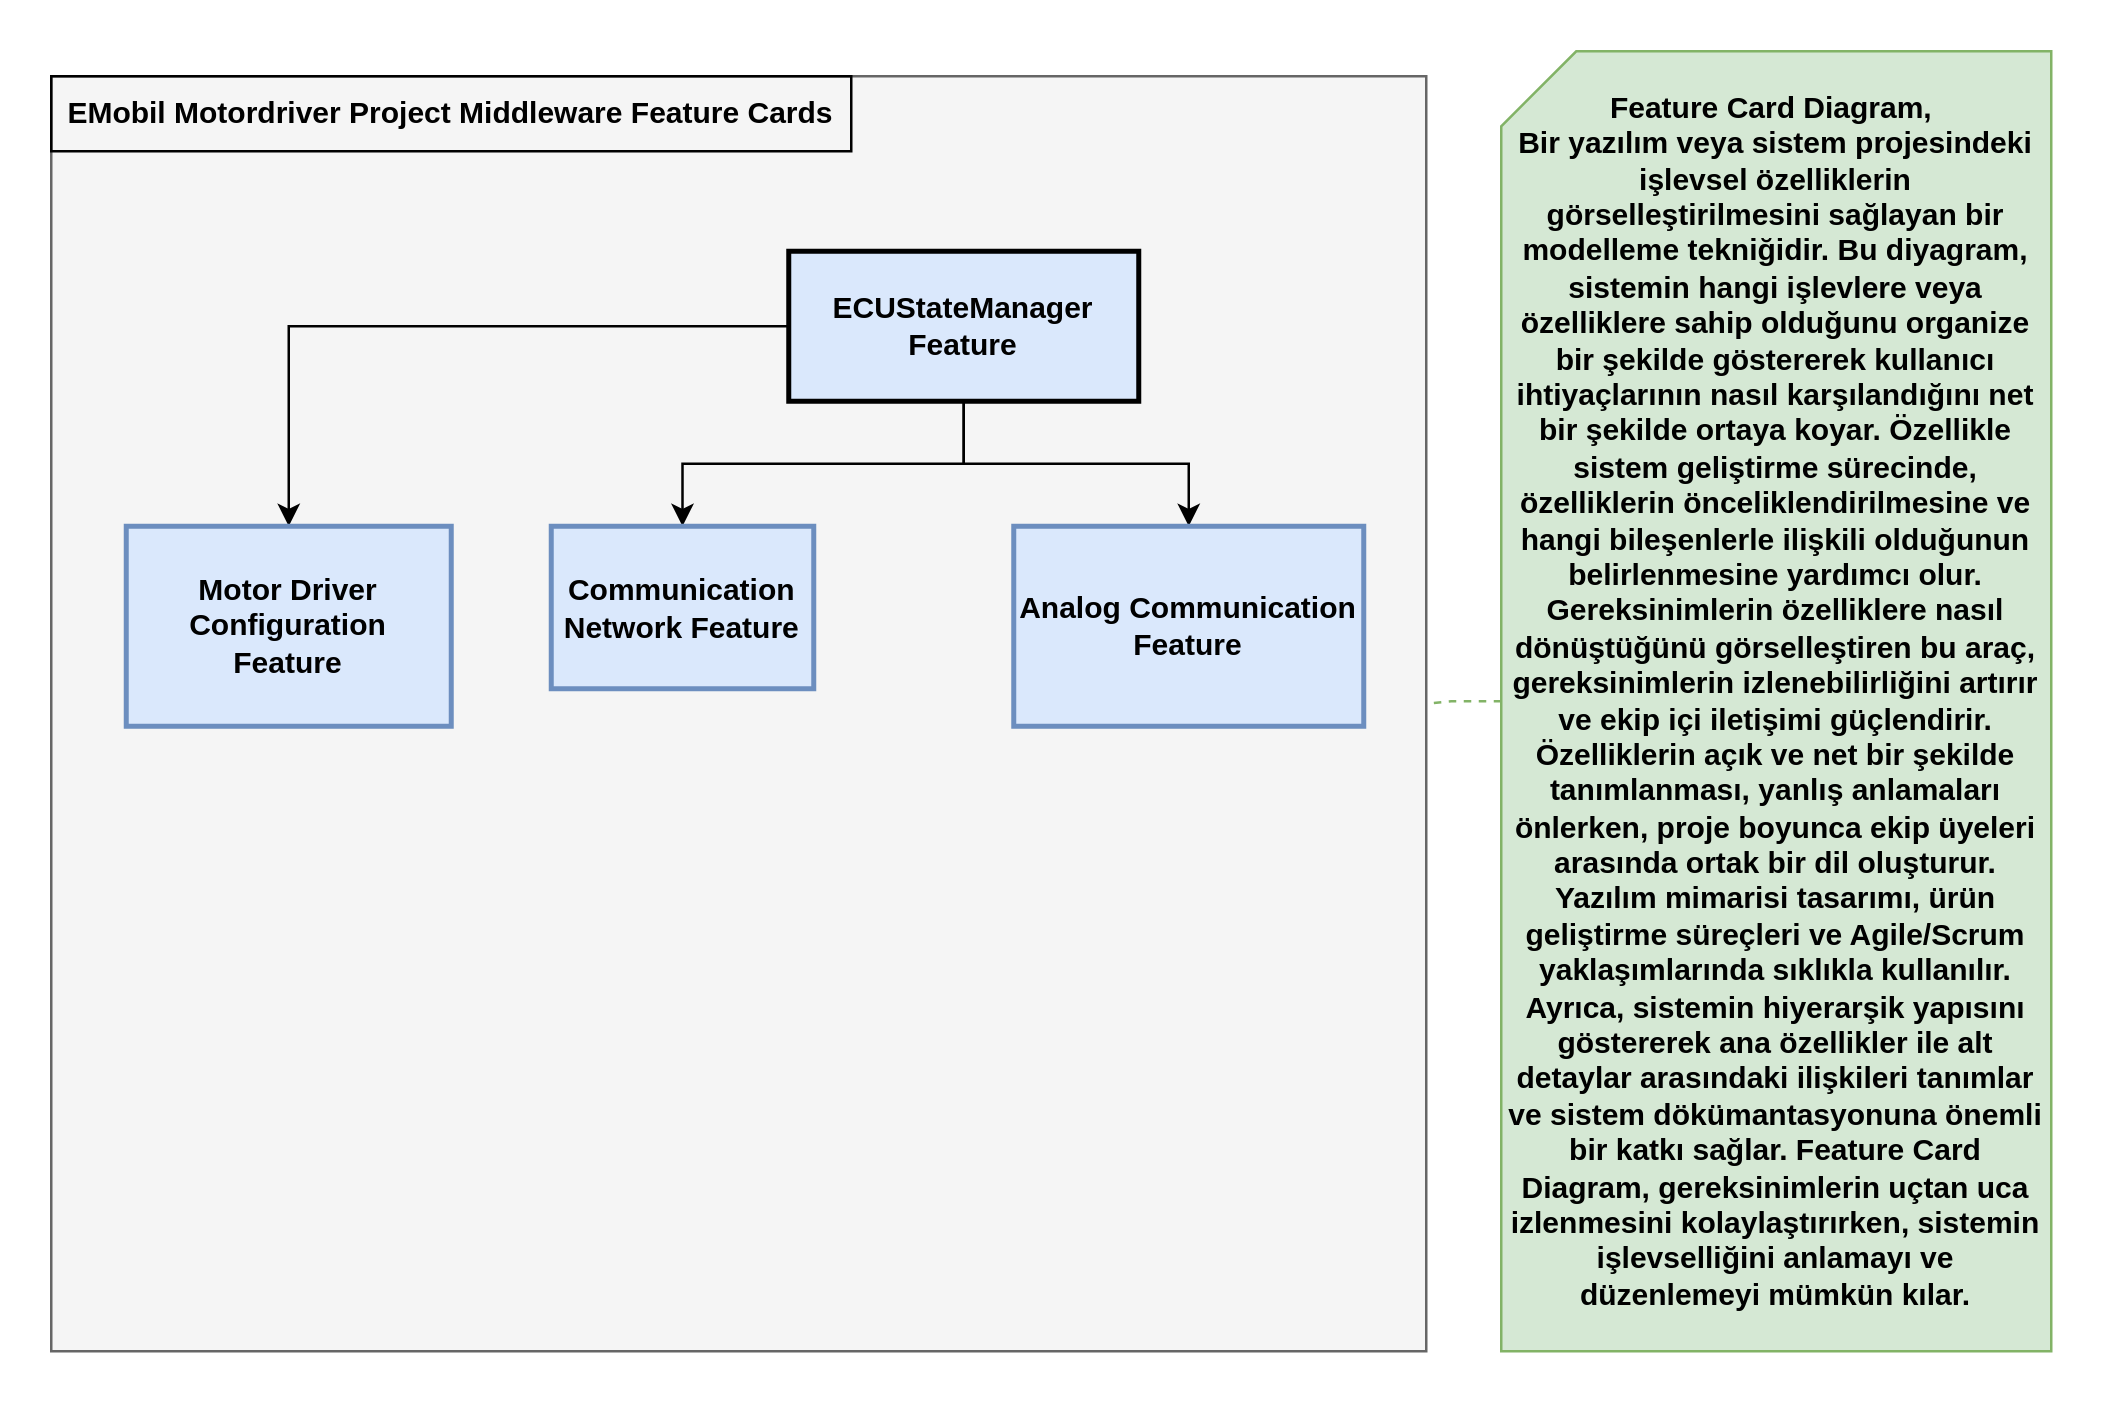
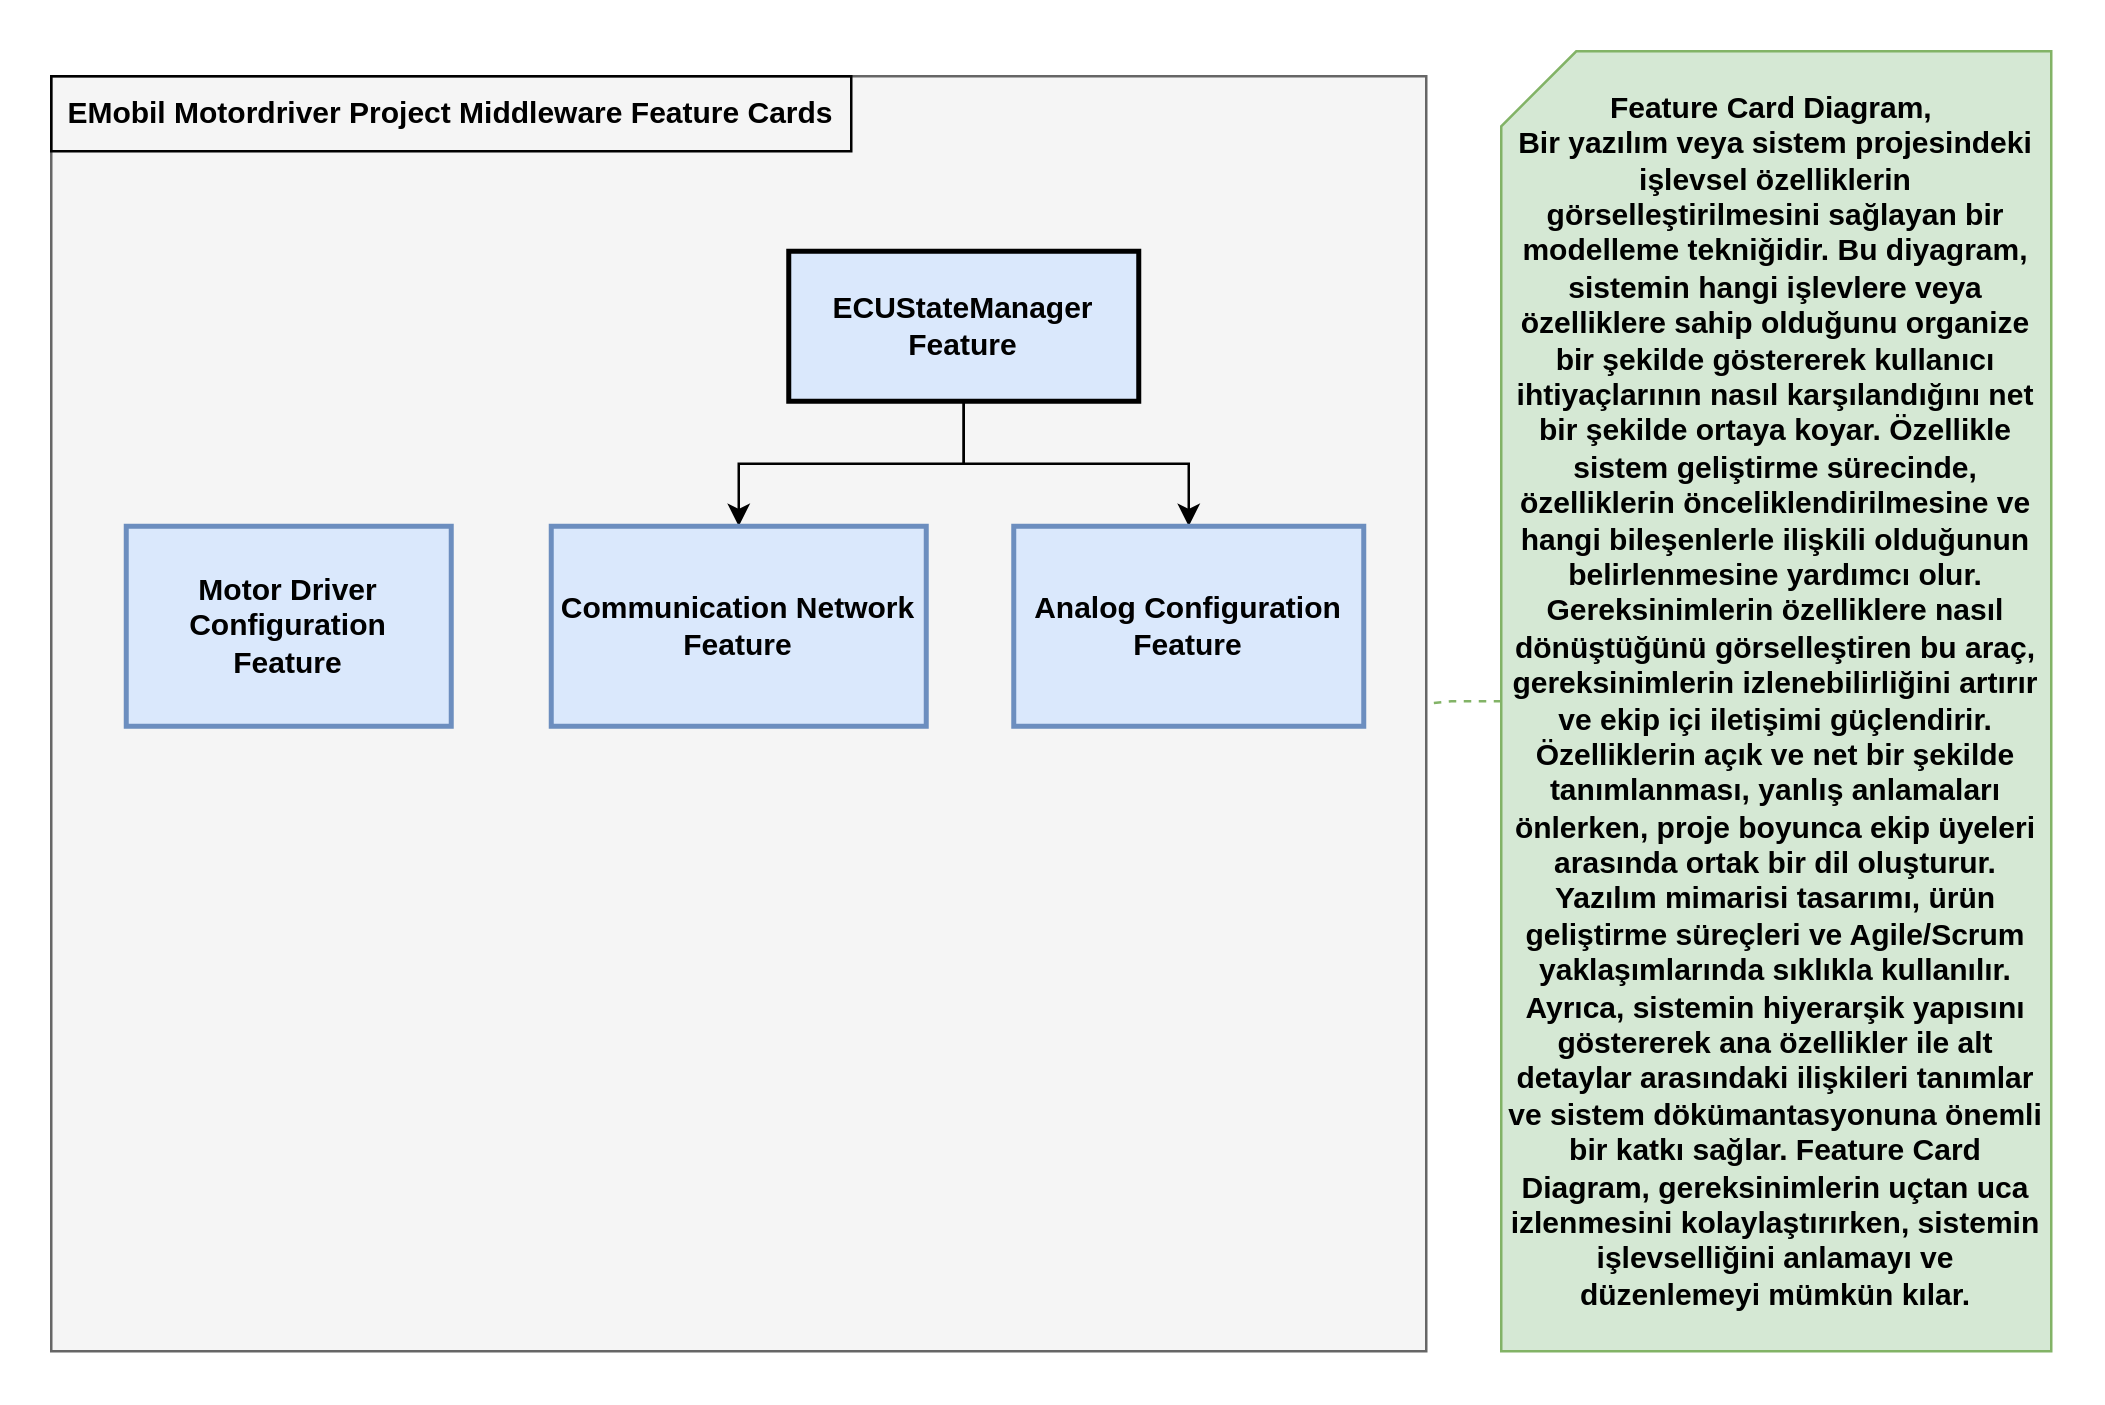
(446, 326) -> none
(683, 608) -> (739, 626)
(1189, 626) -> (1189, 626)
